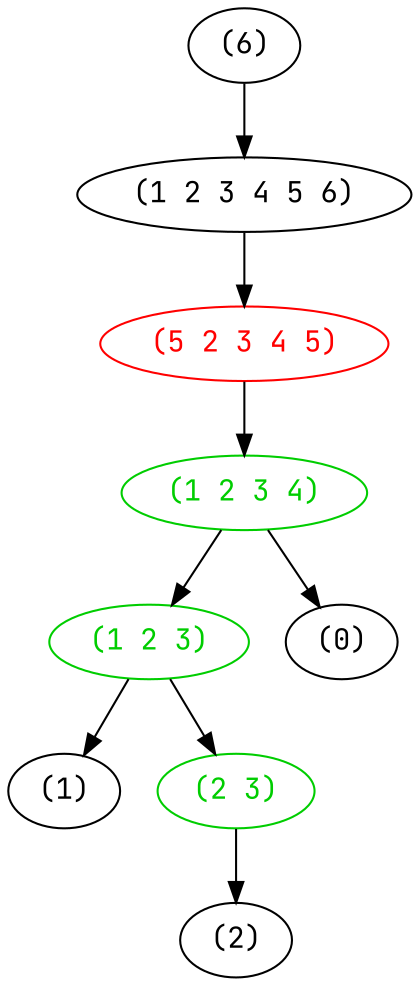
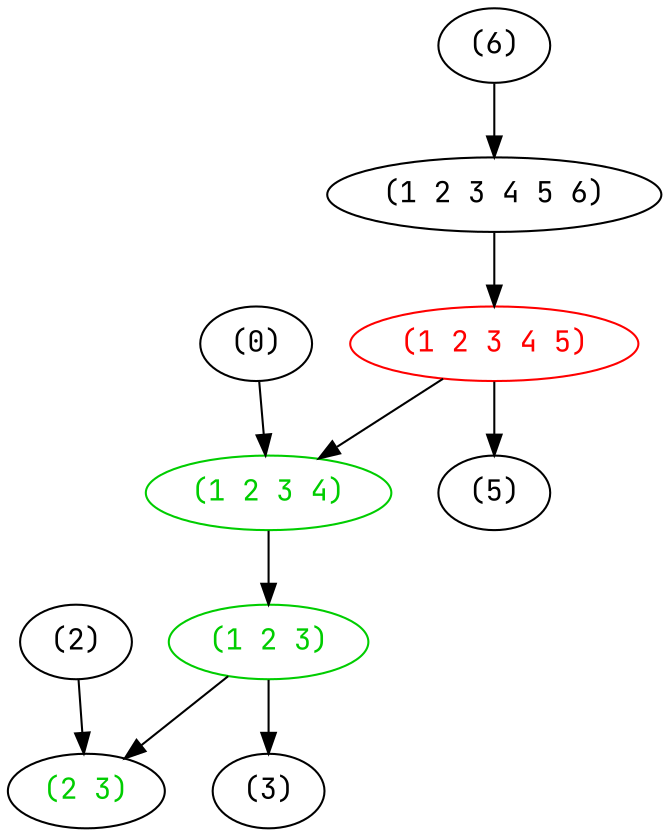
(244, 344) -> (494, 344)
none -> (494, 493)
(288, 560) -> (261, 408)
(64, 791) -> (269, 791)
(236, 791) -> (86, 791)
(236, 855) -> (80, 706)
